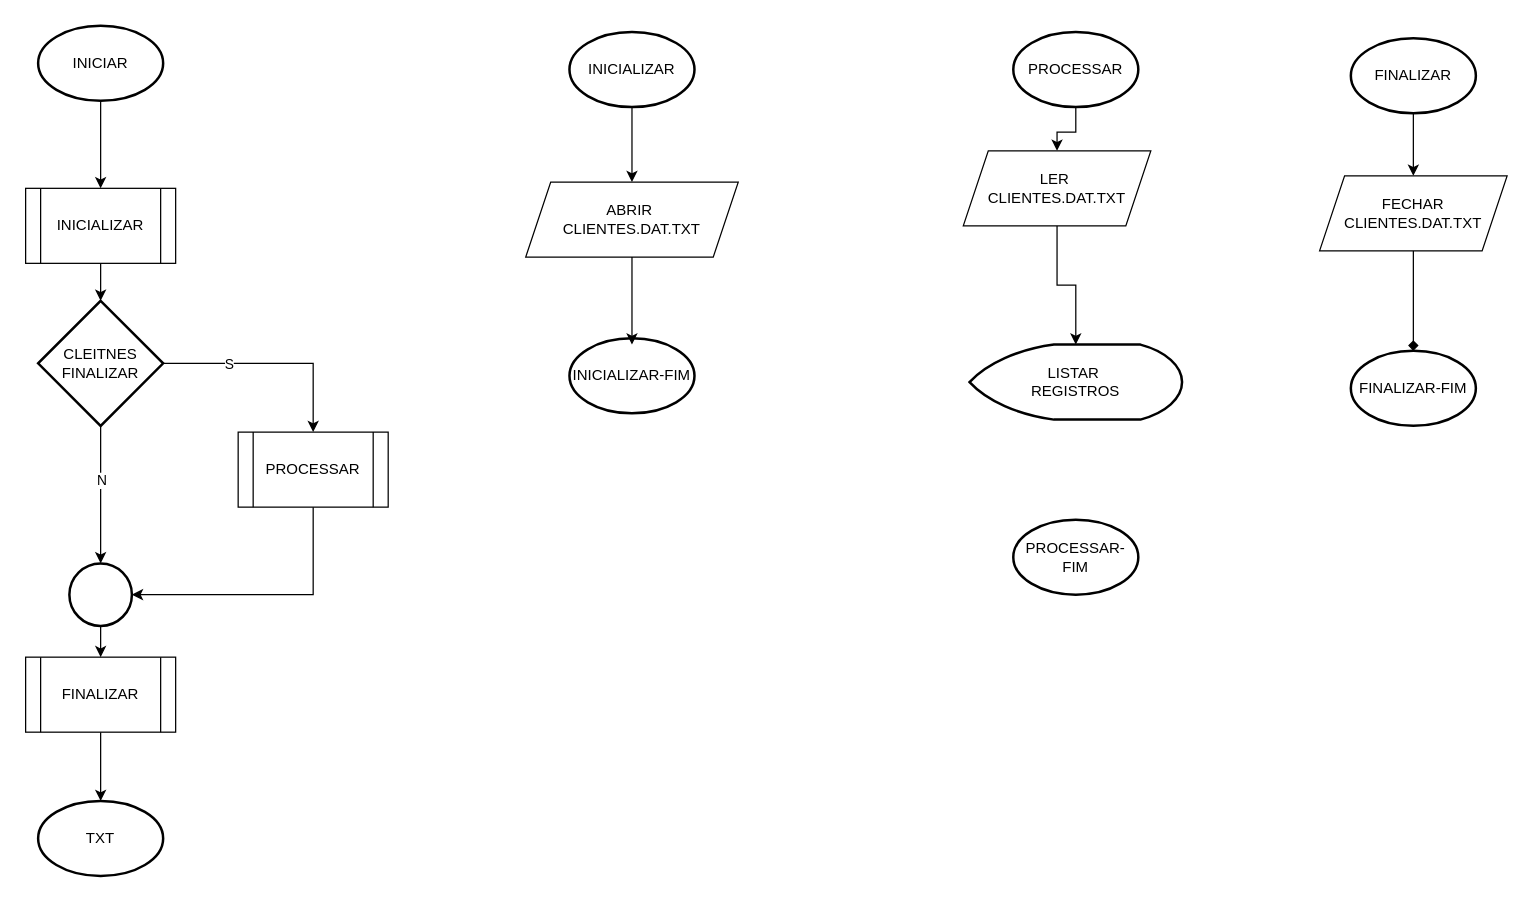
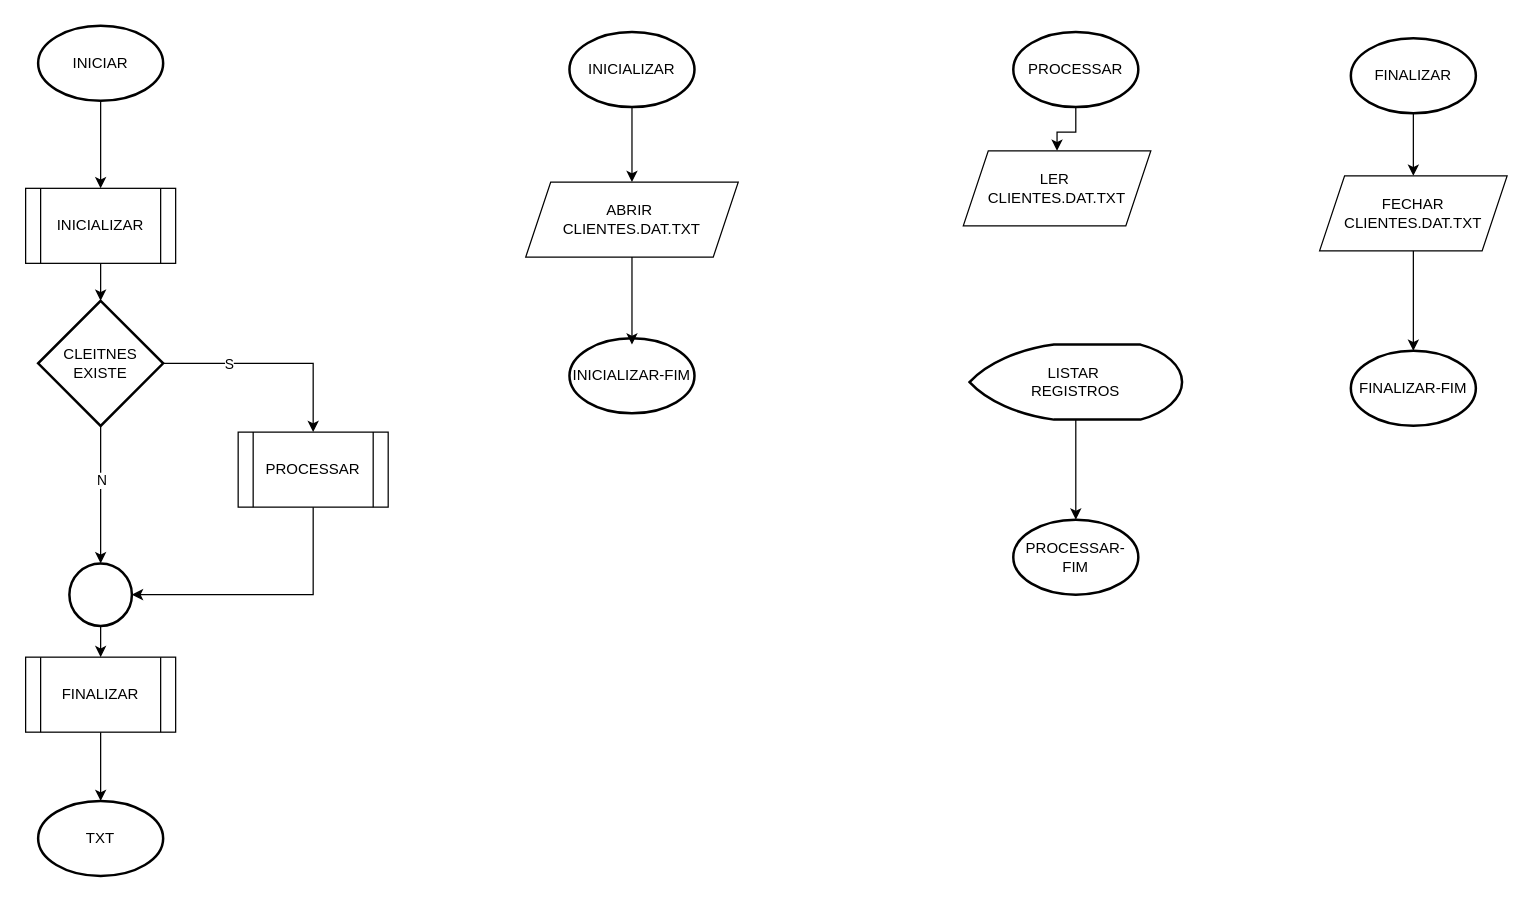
(1062, 285) -> none
(1413, 340) -> (1413, 341)
(101, 363) -> (101, 363)
none -> (1076, 465)
